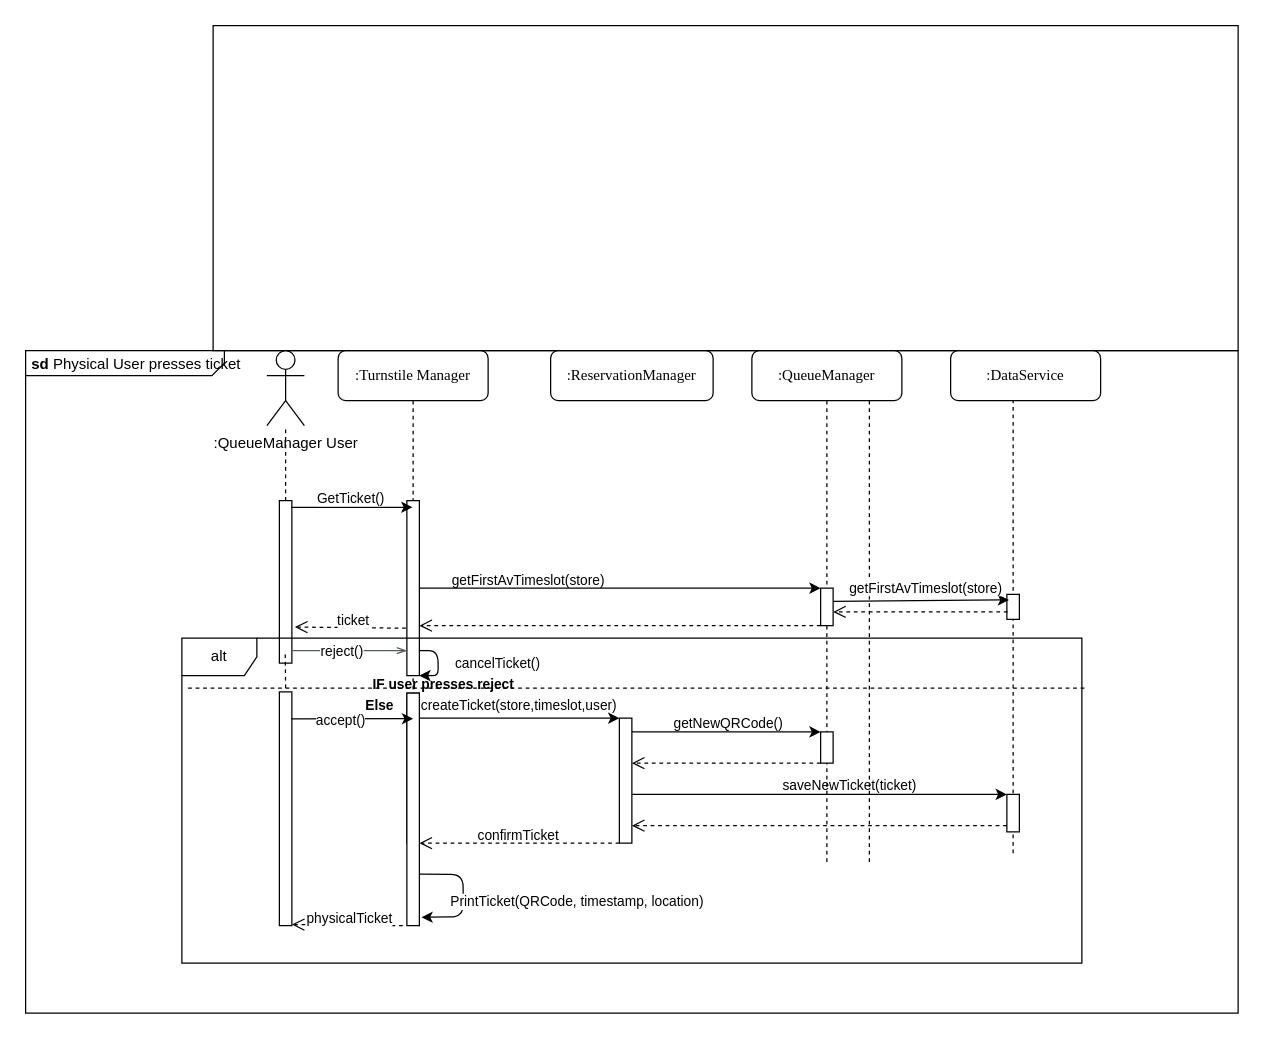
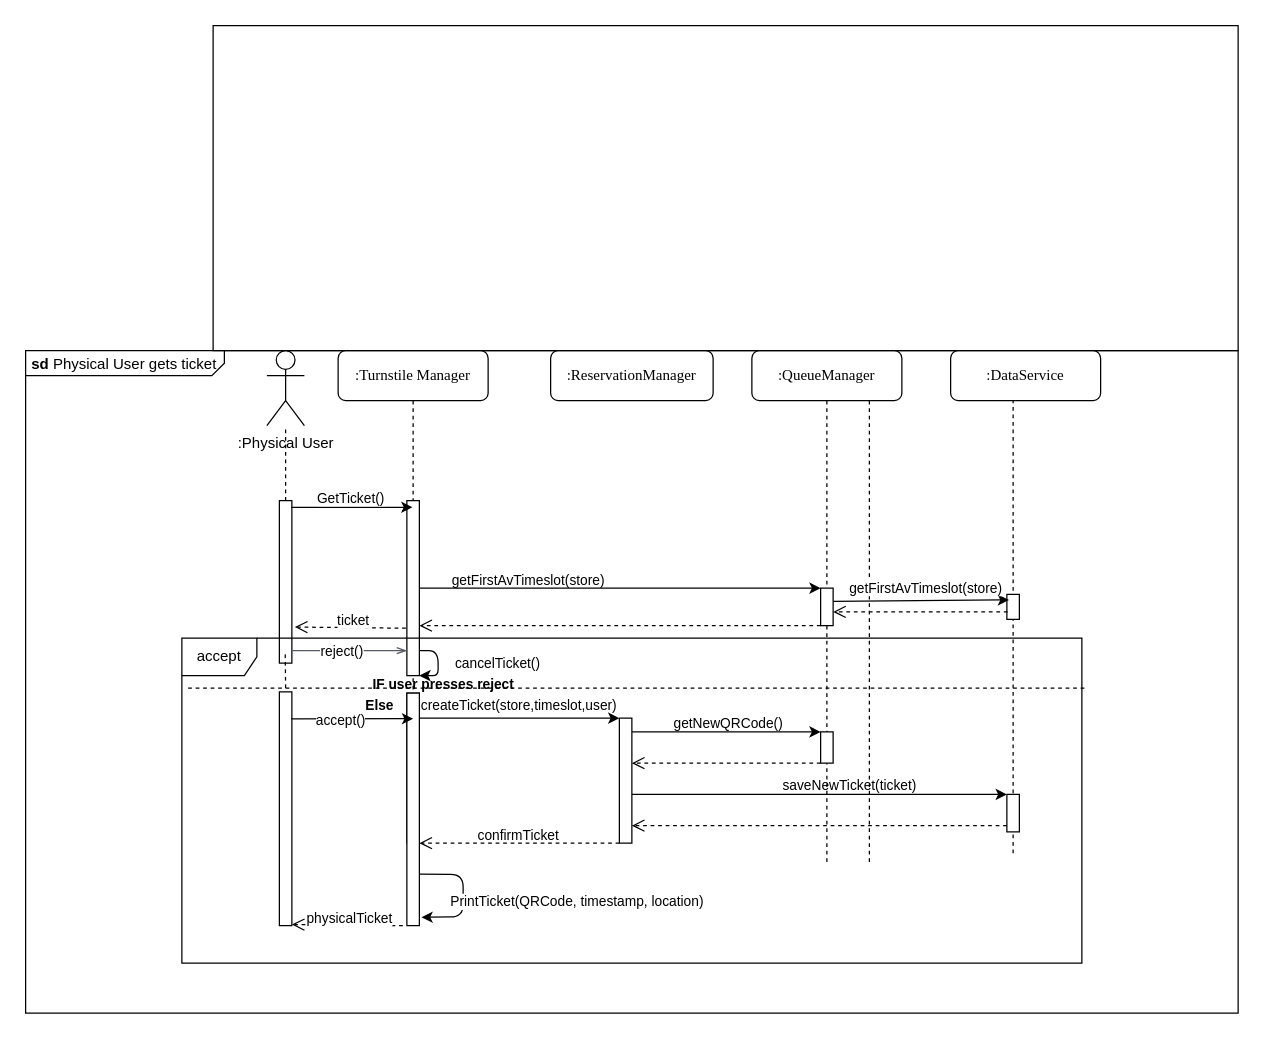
(144, 360) -> (132, 360)
(286, 443) -> (286, 443)
(219, 657) -> (219, 657)
